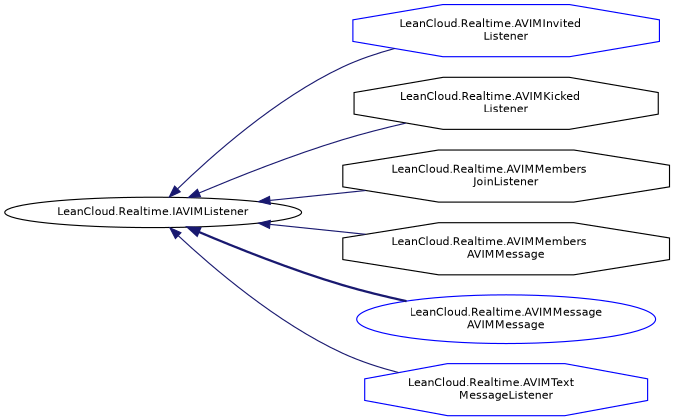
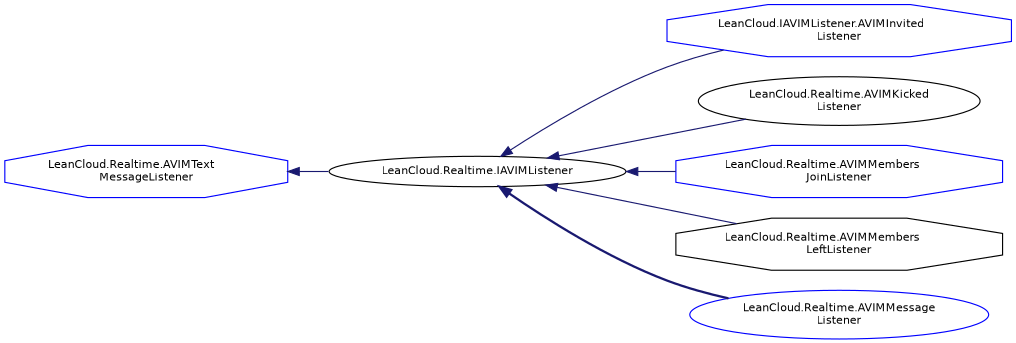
(506, 31) -> (839, 31)
(506, 103) -> (839, 101)
(506, 176) -> (839, 172)
(506, 249) -> (839, 244)
(280, 318) -> (314, 172)
(506, 319) -> (839, 315)
